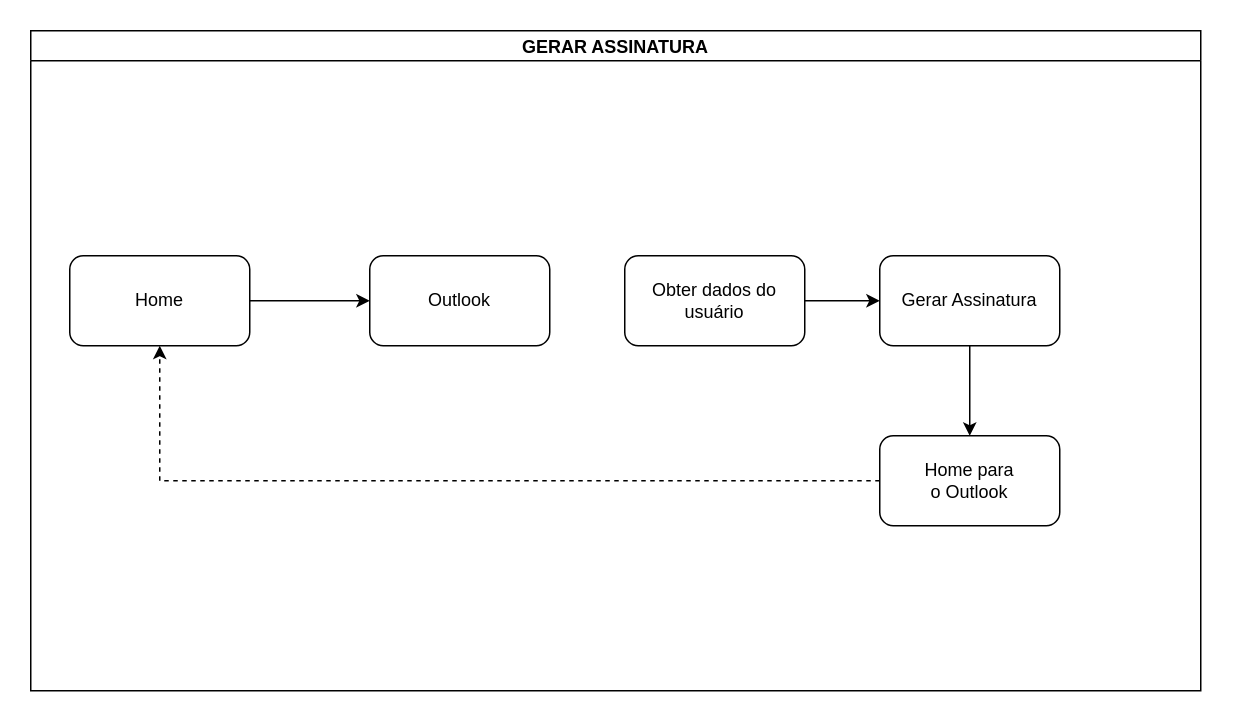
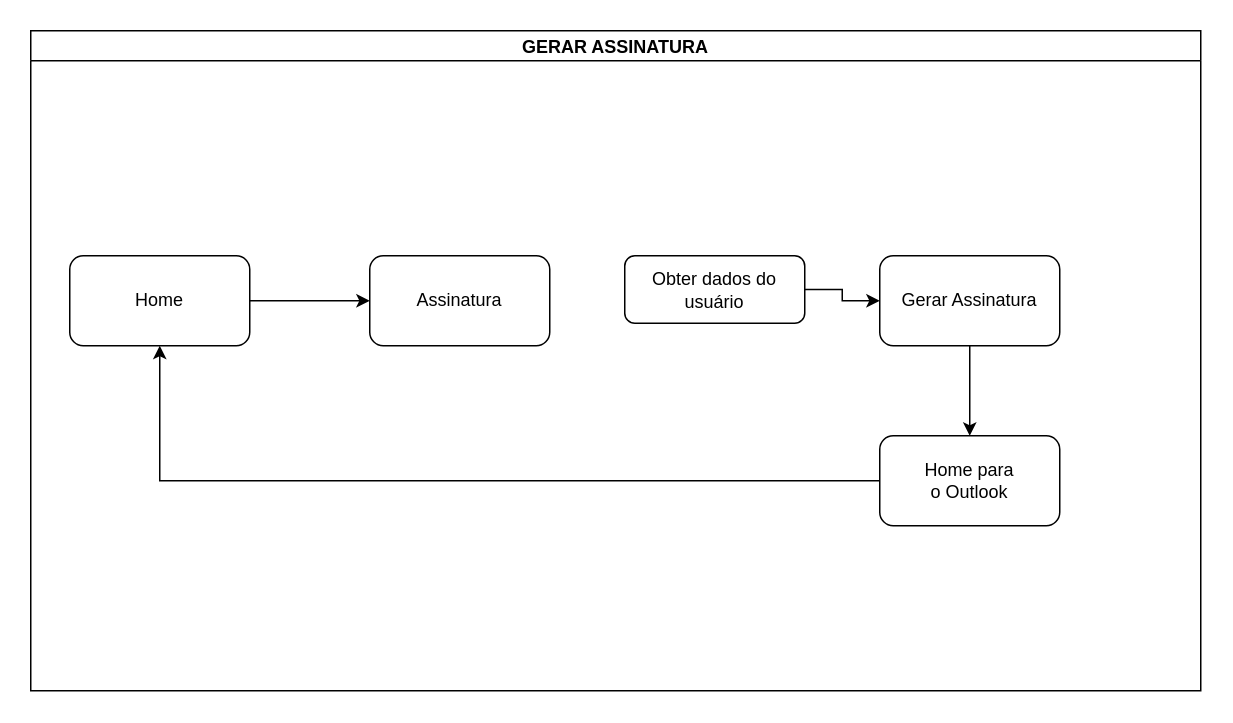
(460, 301) -> (460, 301)
(715, 301) -> (715, 290)
(456, 481) -> (456, 481)
